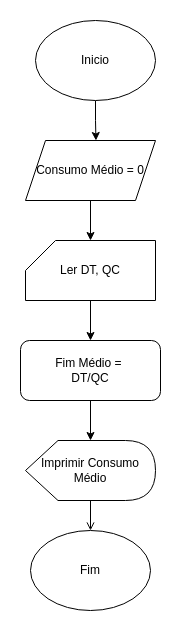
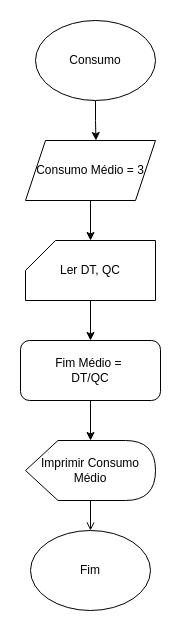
(96, 61) -> (96, 61)
(91, 171) -> (91, 171)
